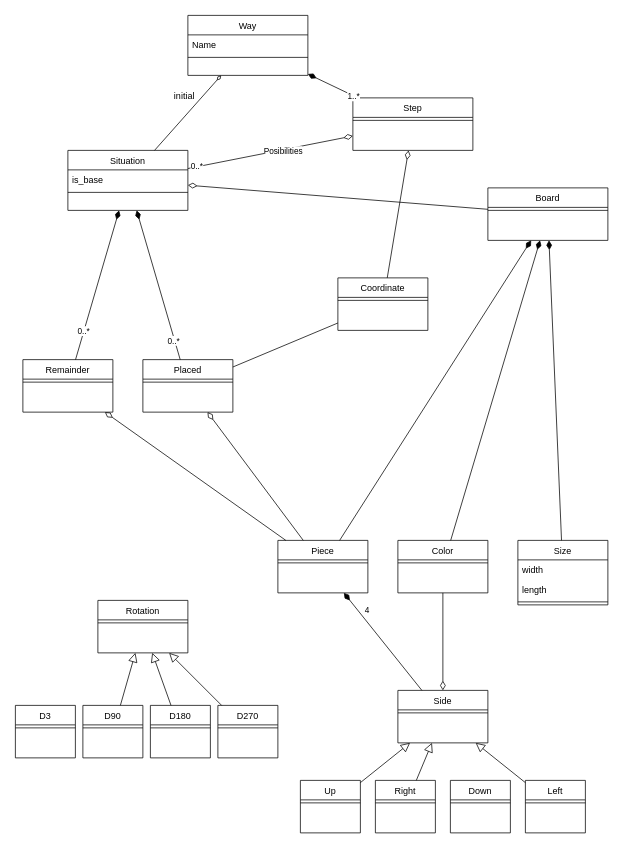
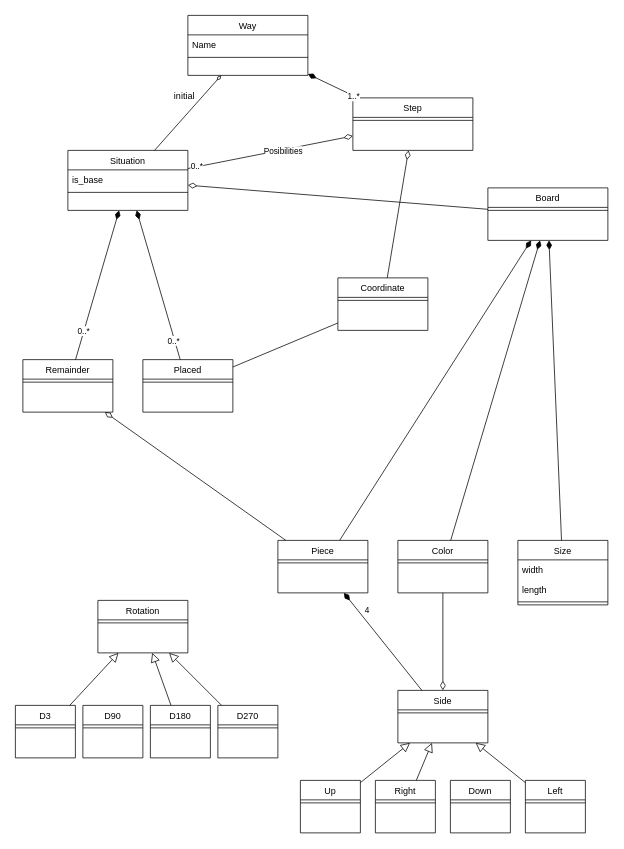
(258, 480) -> none
none -> (91, 682)
(126, 684) -> none
